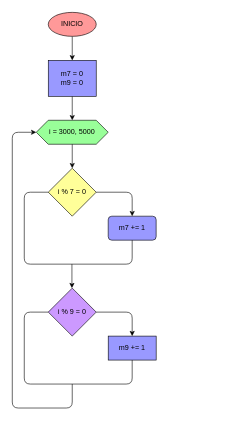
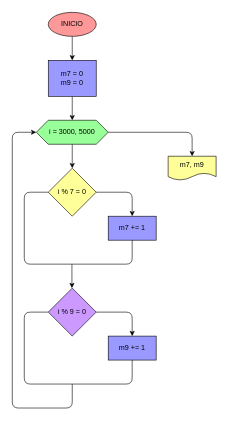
none -> (187, 132)
none -> (192, 168)
(132, 228) -> (132, 228)
